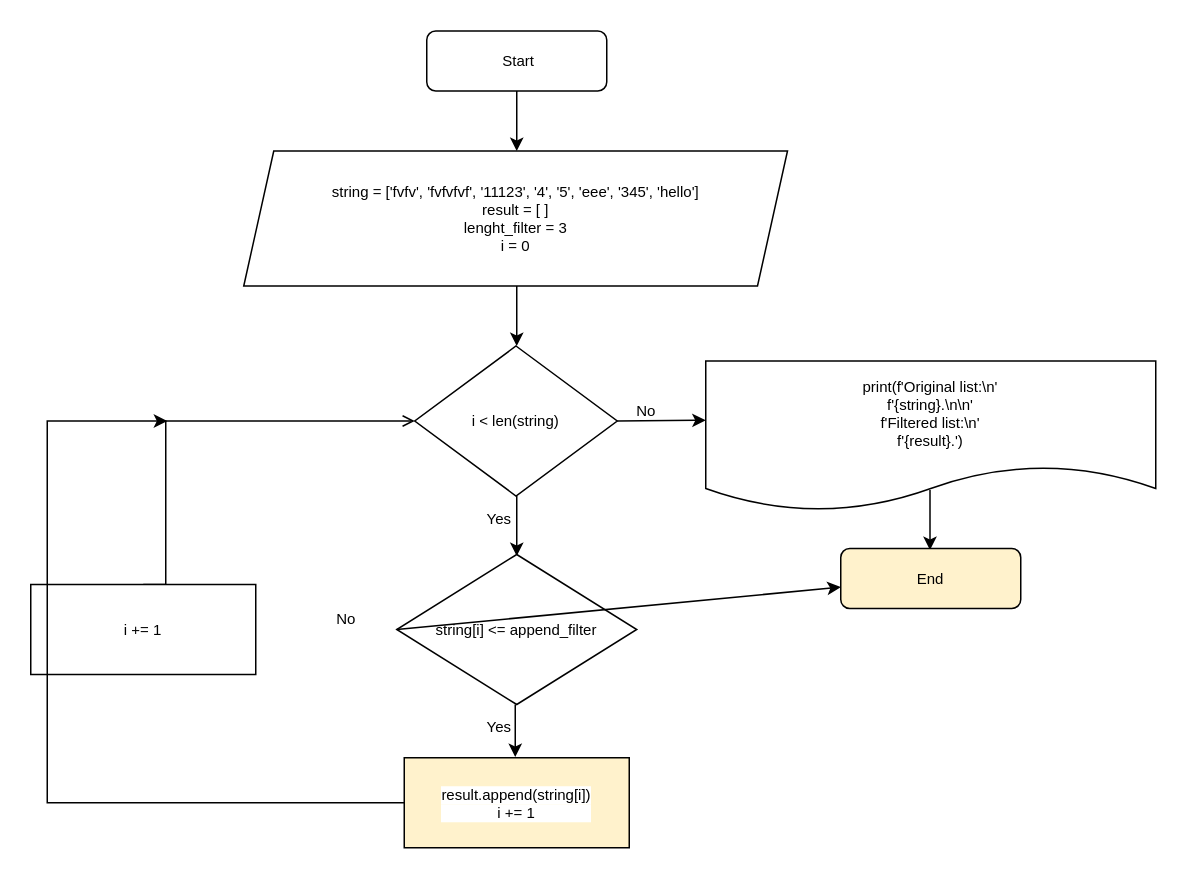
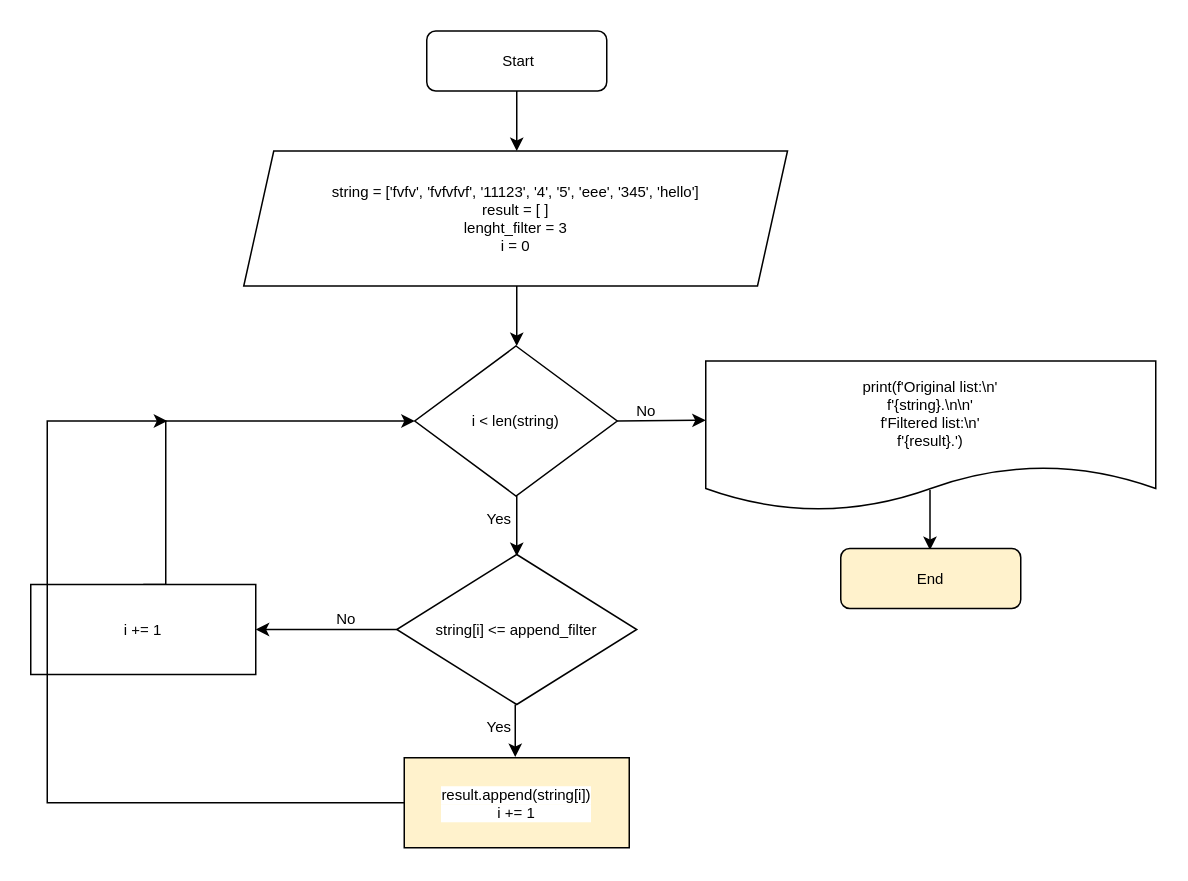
(405, 421) -> (403, 421)
(614, 609) -> (332, 629)
